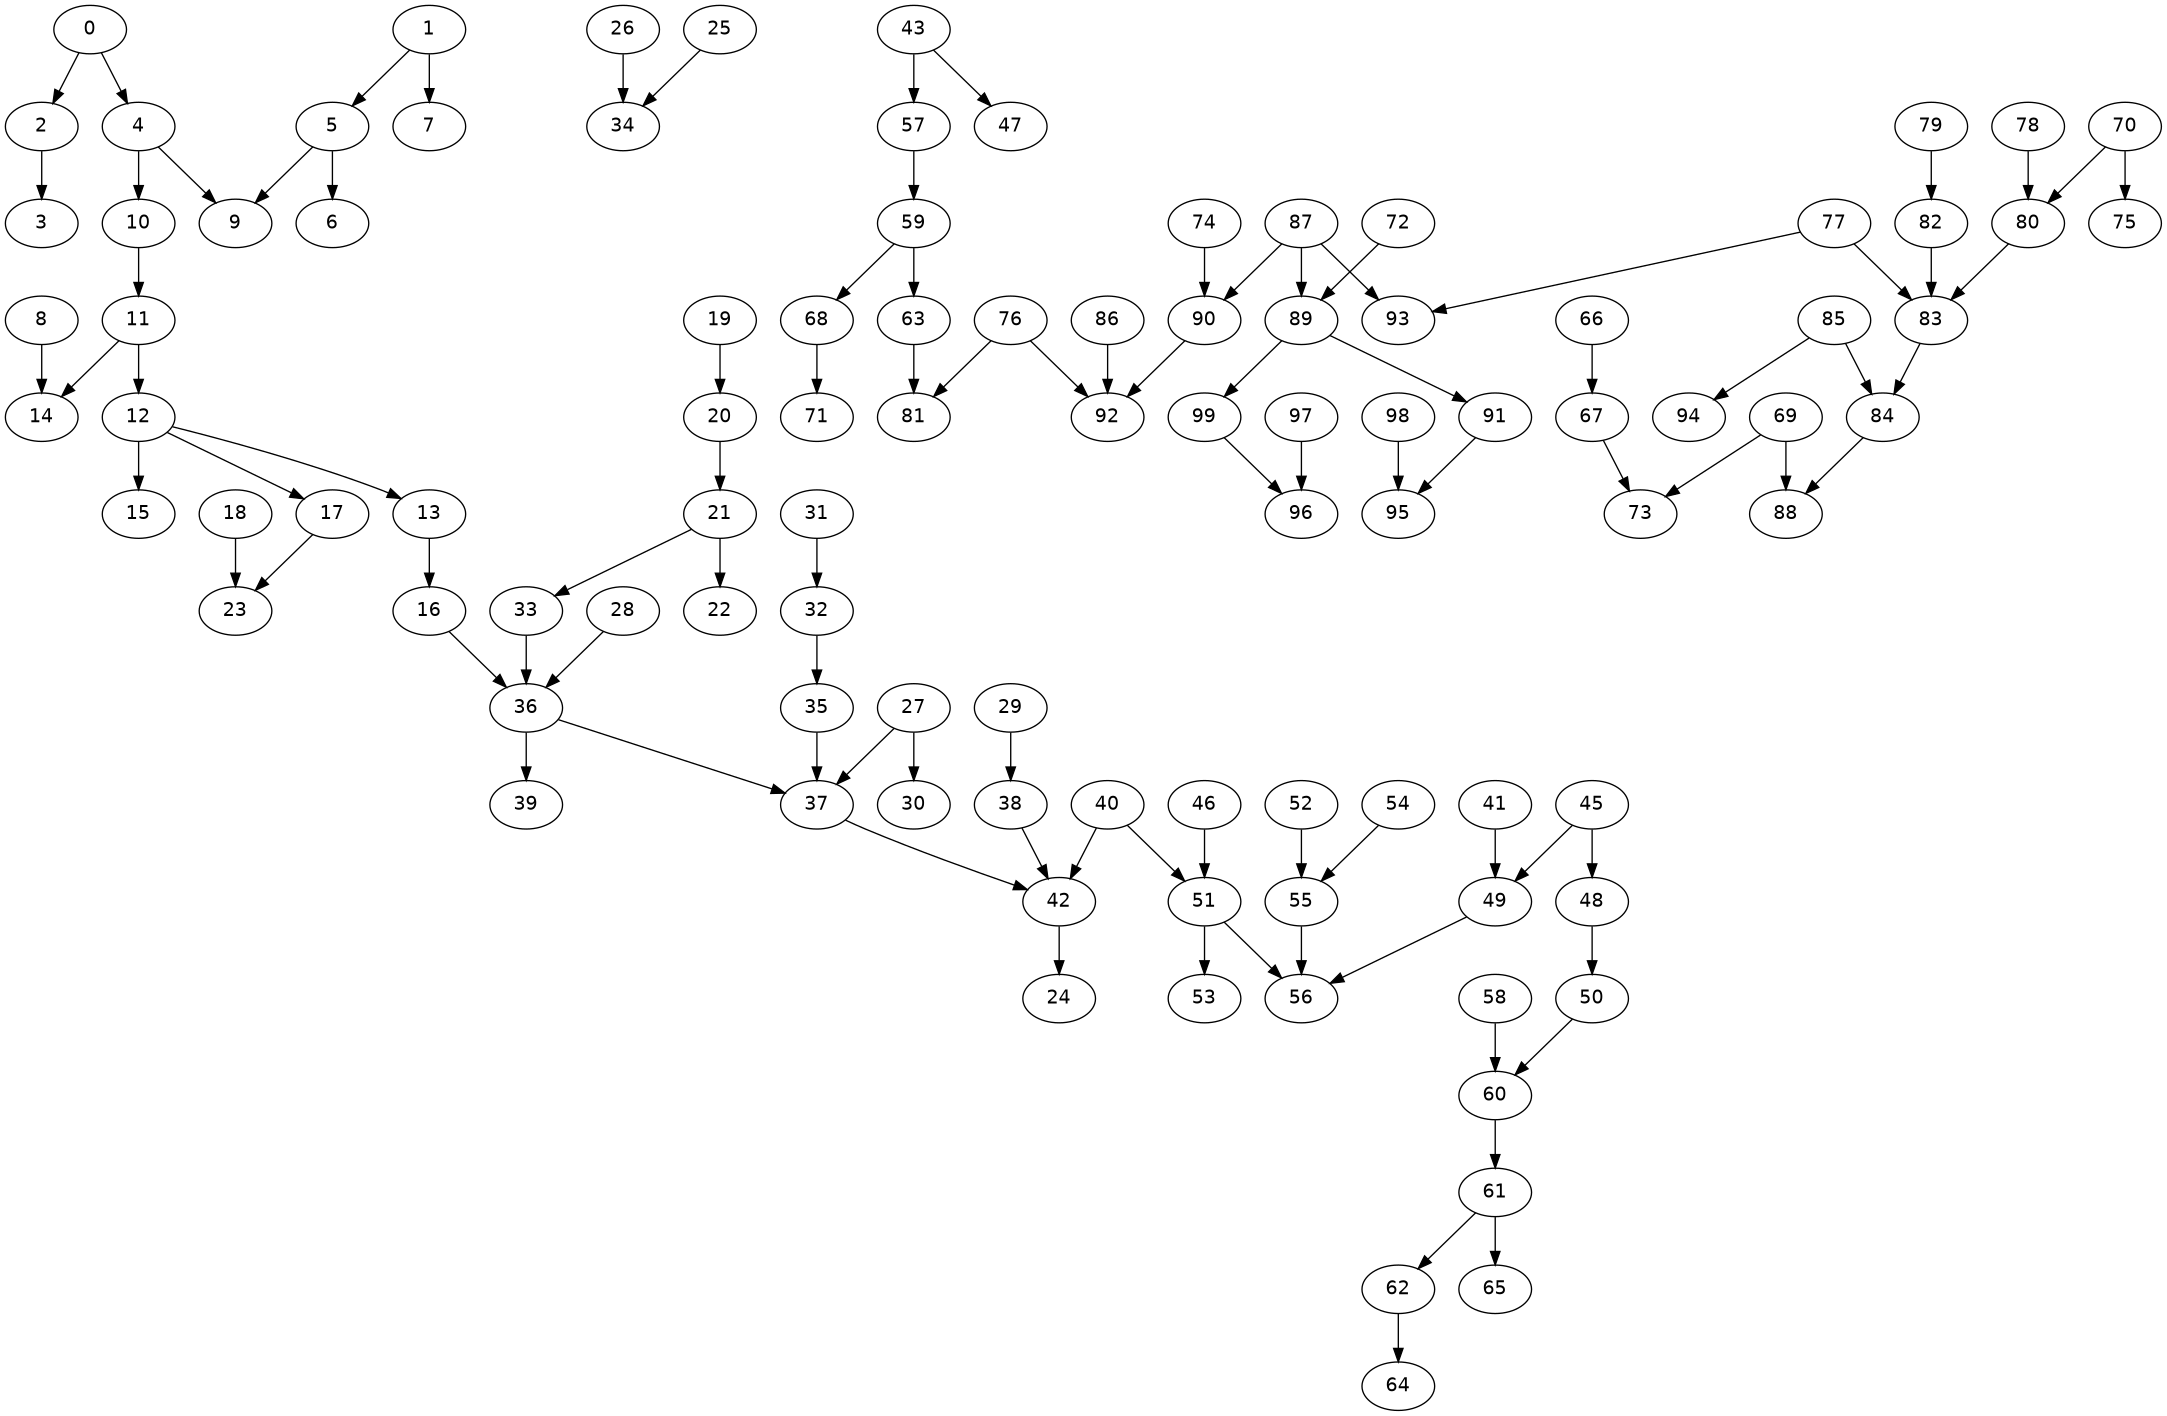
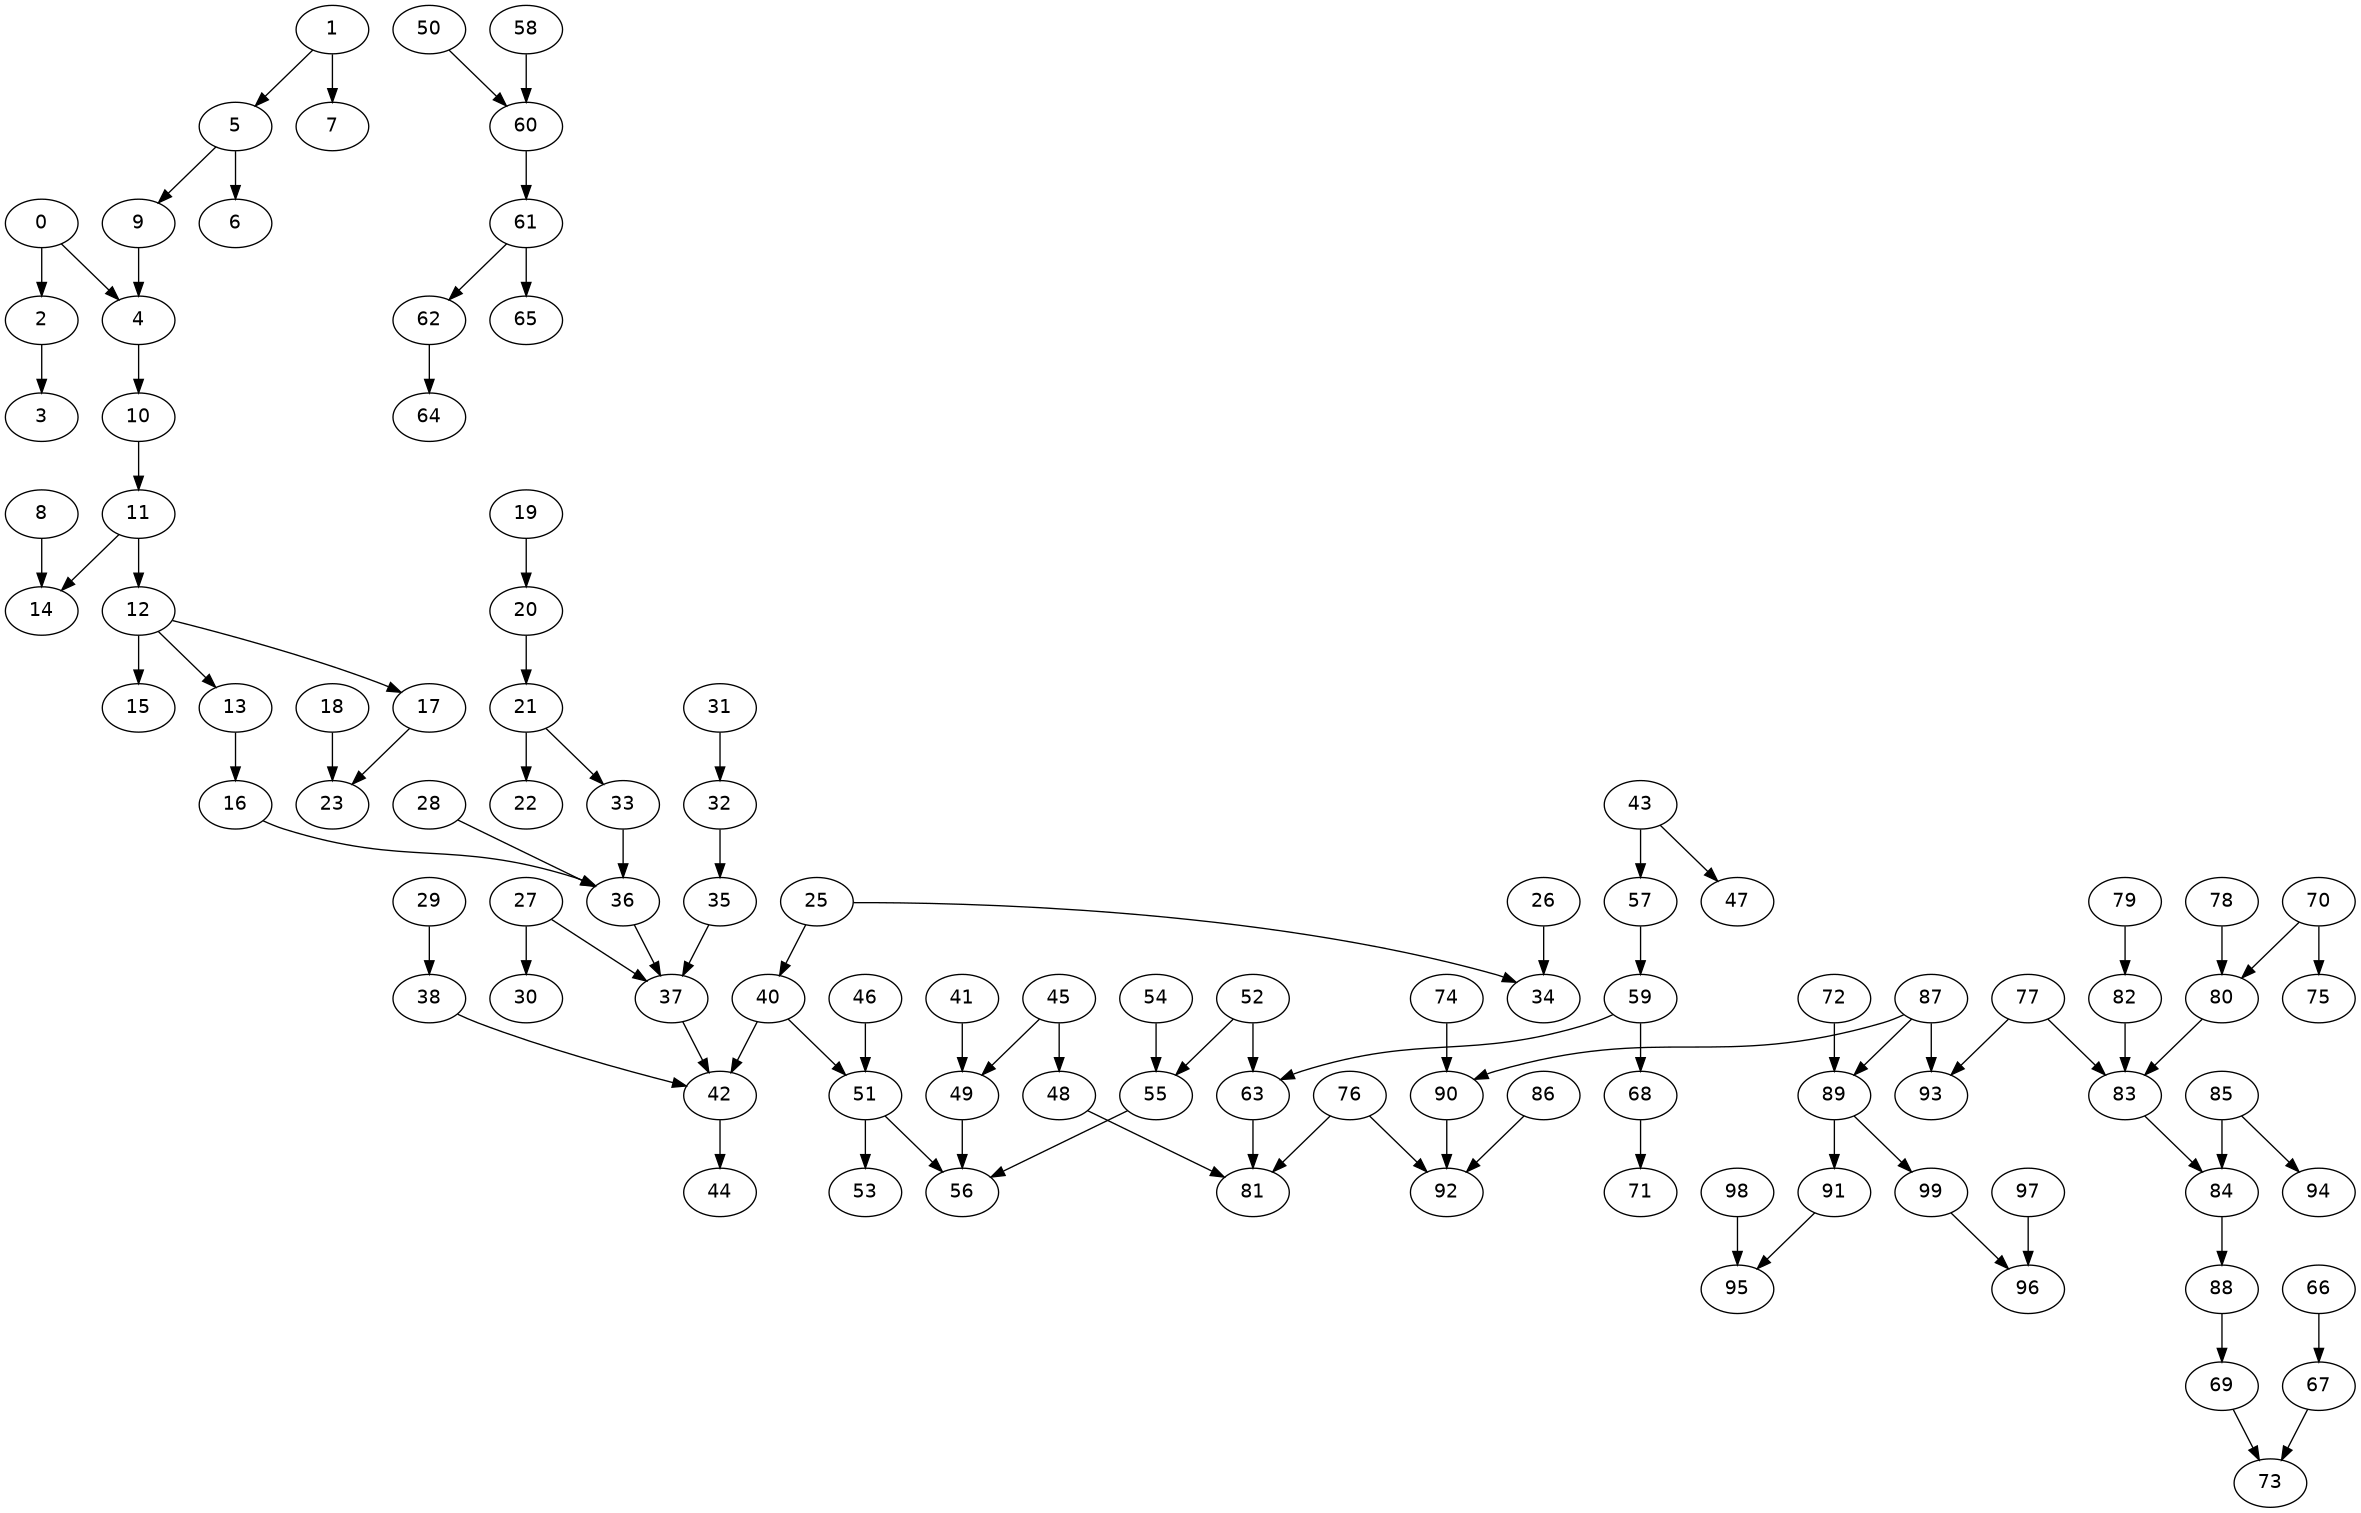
(182, 170) -> (139, 265)
(1786, 459) -> (2222, 1331)
(526, 805) -> none
none -> (796, 944)
(1592, 944) -> (1150, 1141)
(1059, 999) -> (720, 1192)
none -> (1253, 1040)
